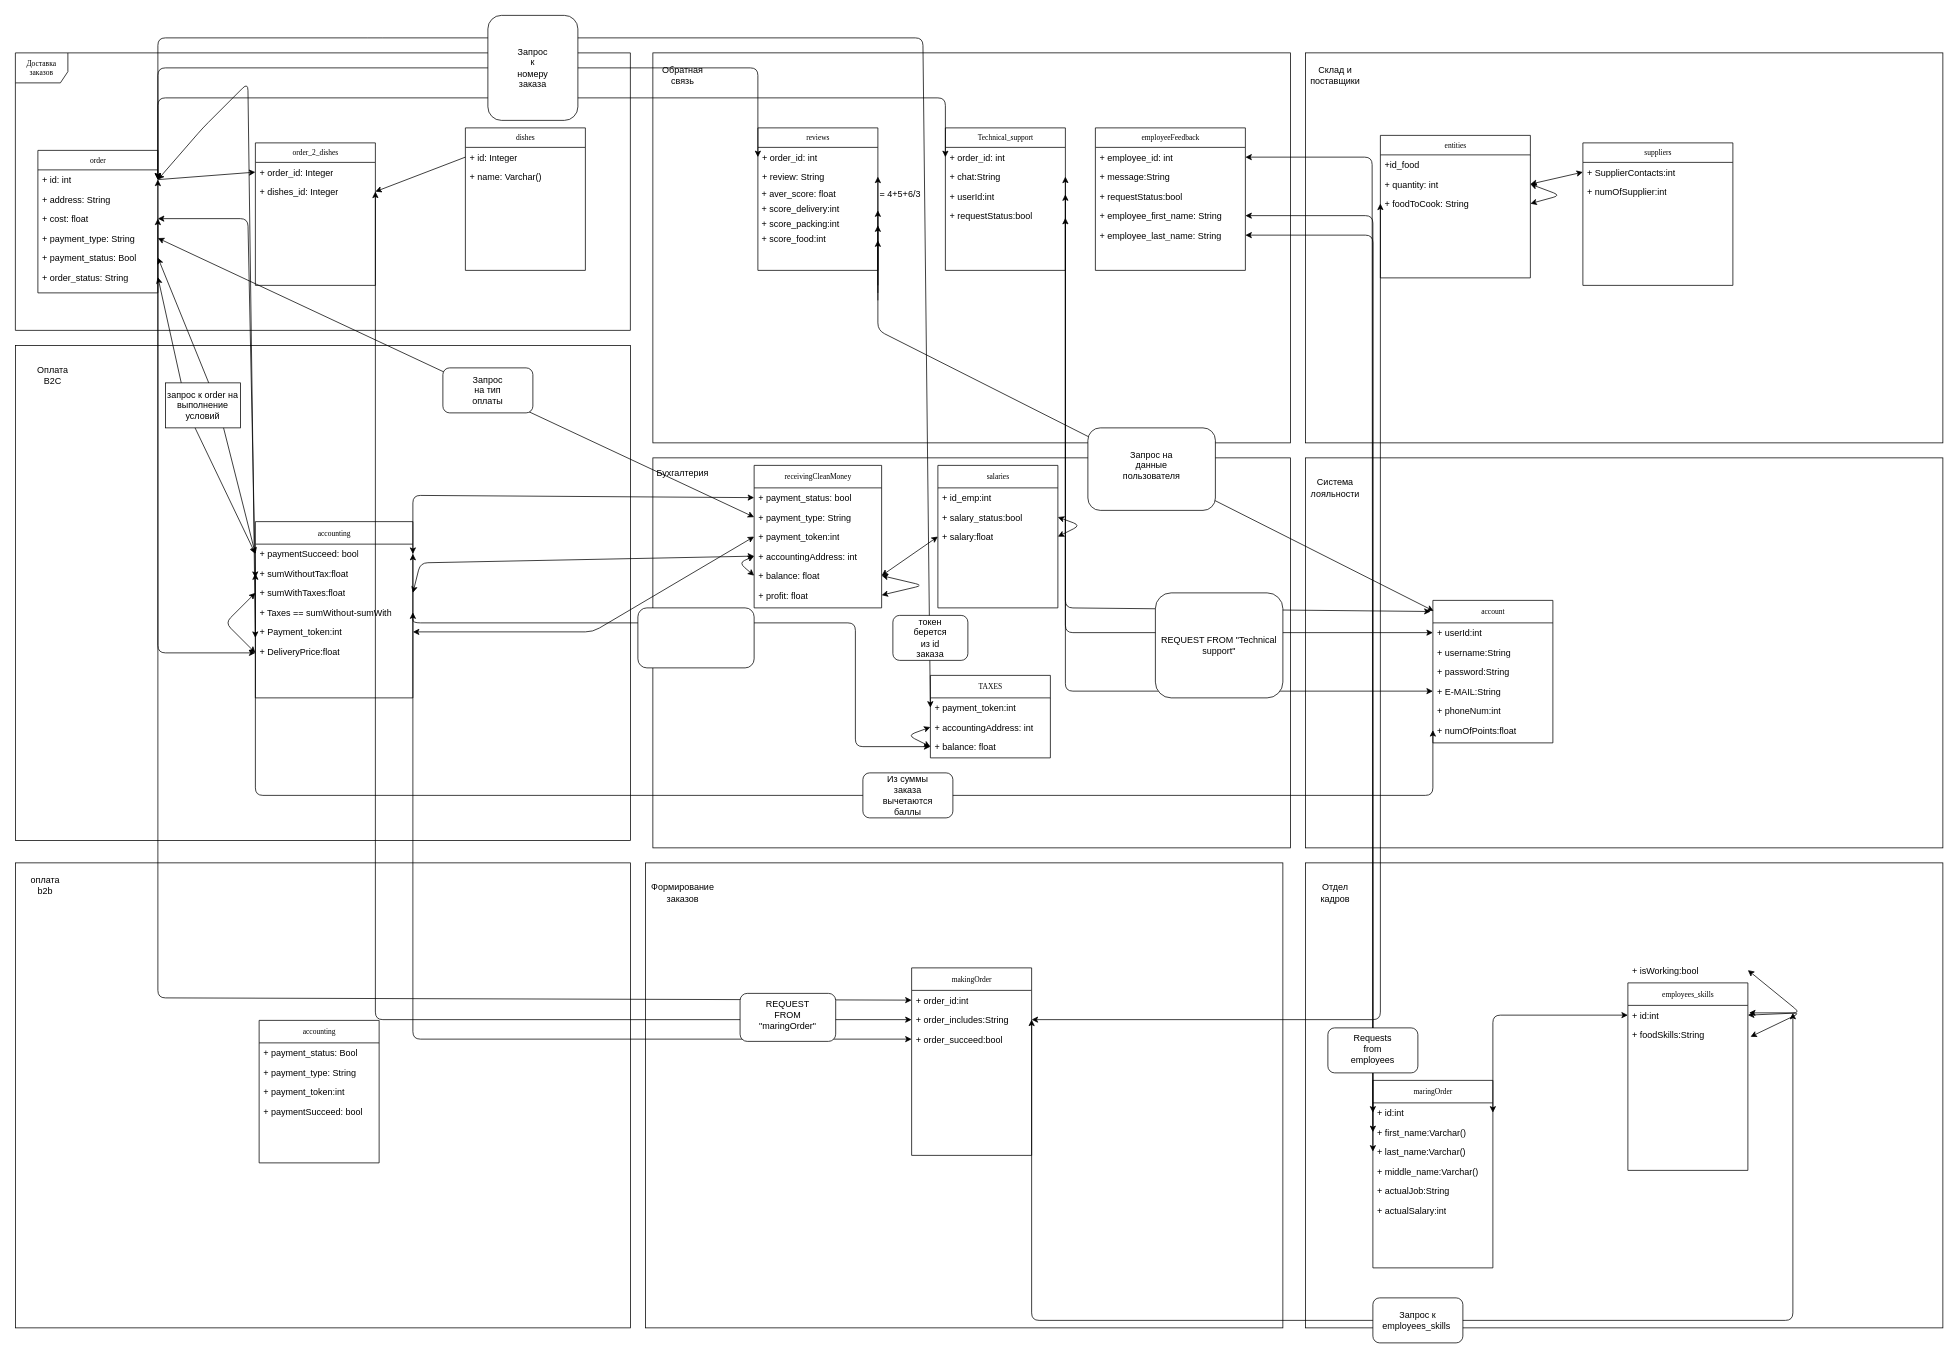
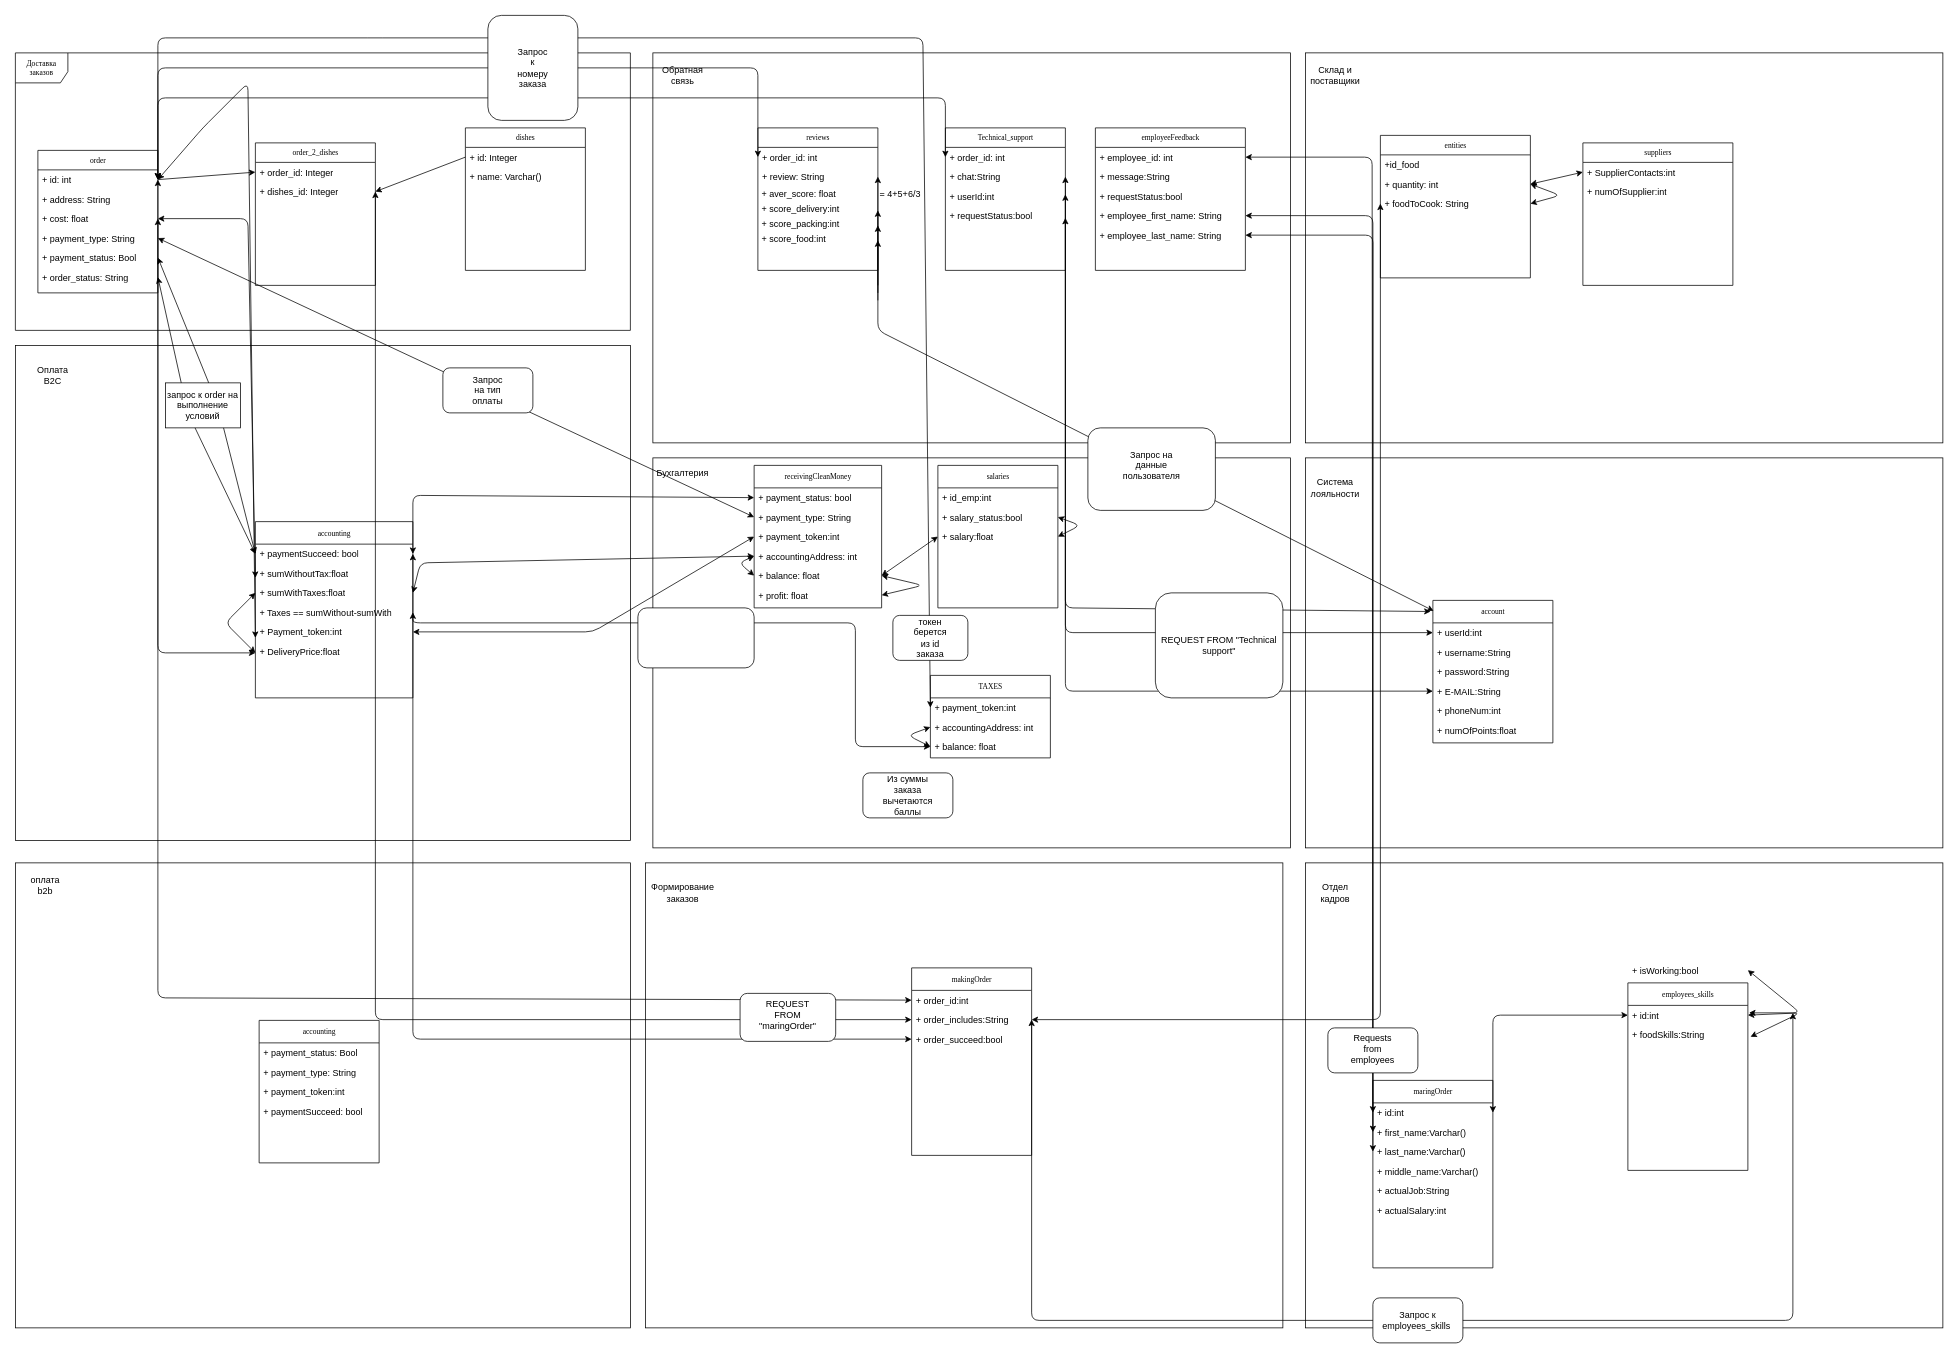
(512, 795) -> none
